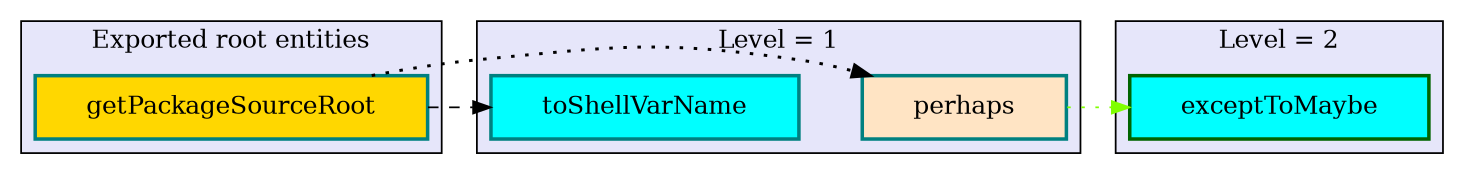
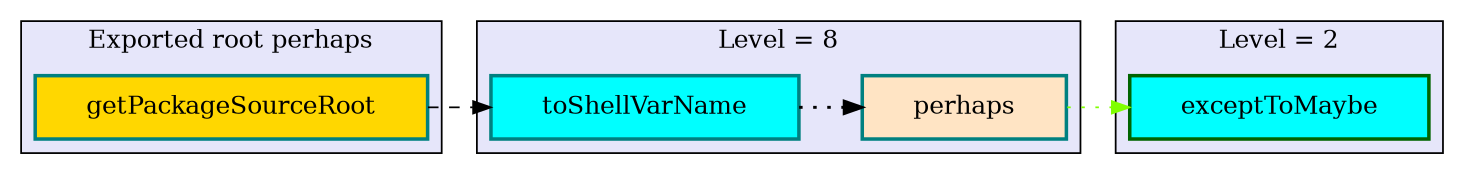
(231, 41) -> (231, 41)
(779, 41) -> (779, 41)
(612, 48) -> (822, 107)
